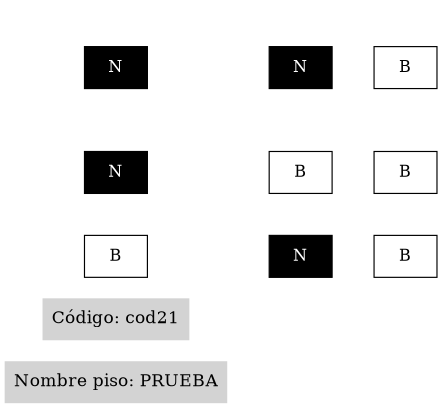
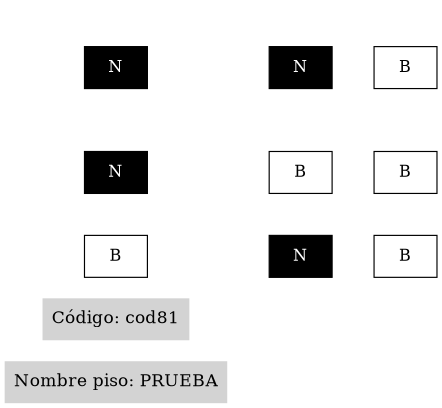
(116, 319) -> (116, 319)
